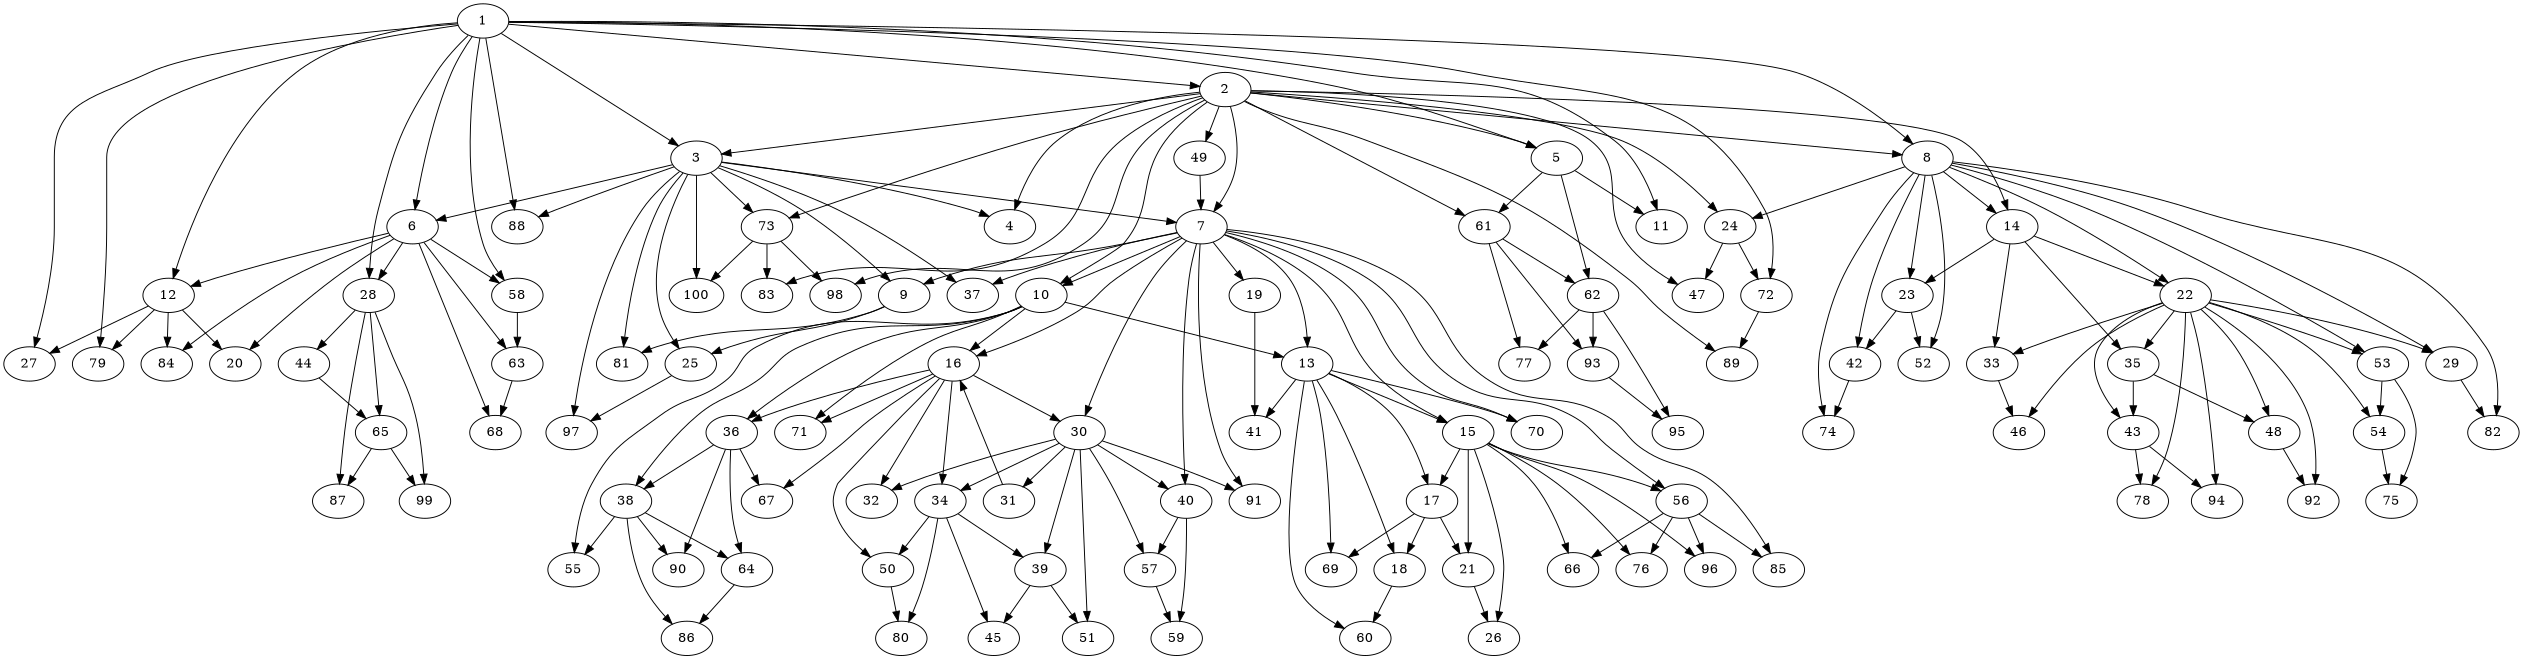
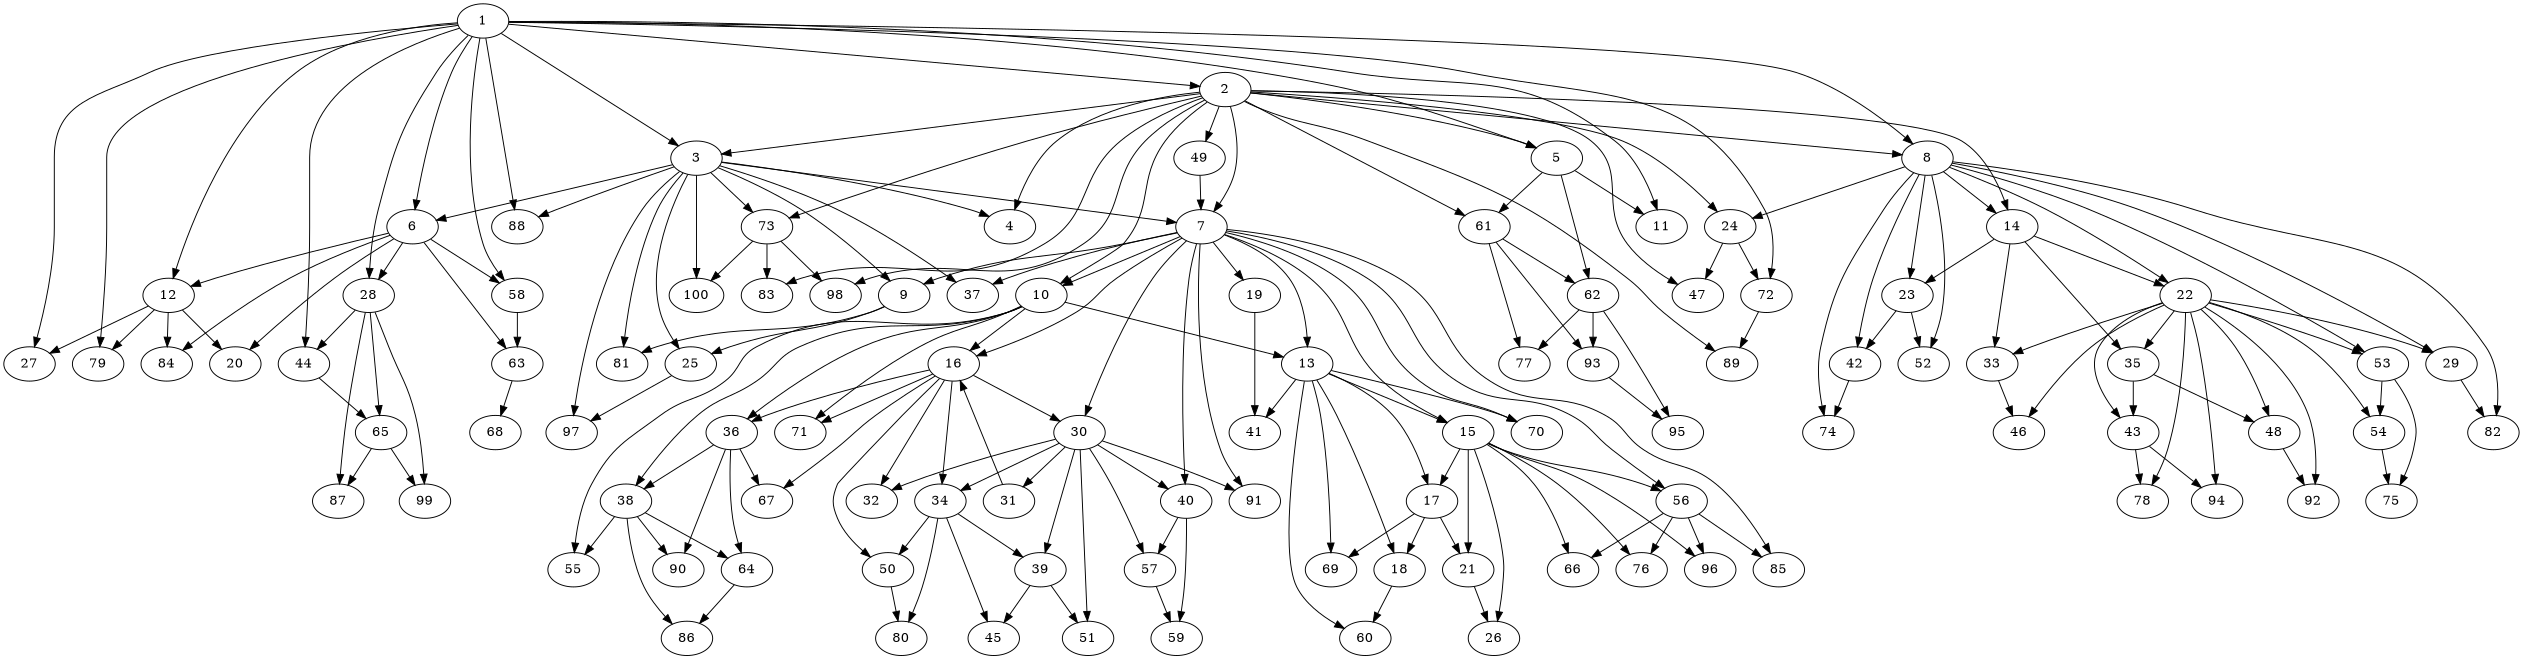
none -> (312, 142)
(452, 325) -> none
